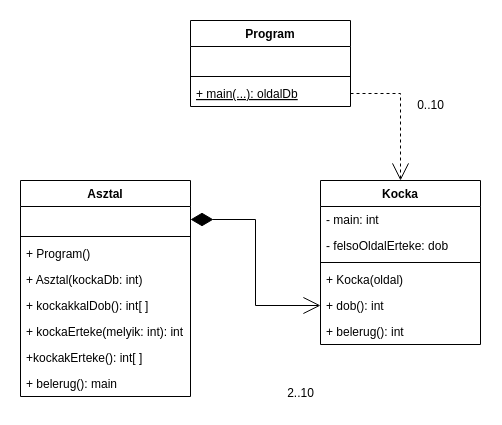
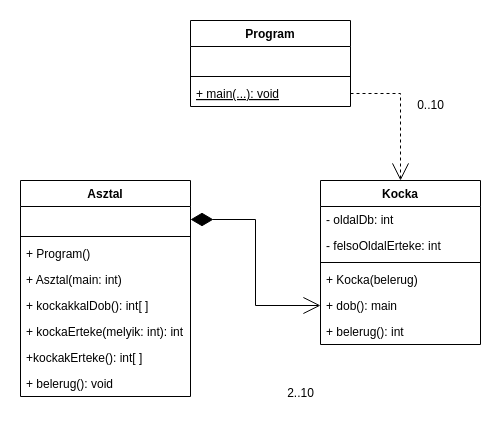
(249, 94) -> (241, 94)
(355, 220) -> (364, 220)
(394, 246) -> (392, 246)
(92, 280) -> (80, 280)
(368, 280) -> (377, 280)
(360, 306) -> (363, 306)
(75, 384) -> (75, 384)
